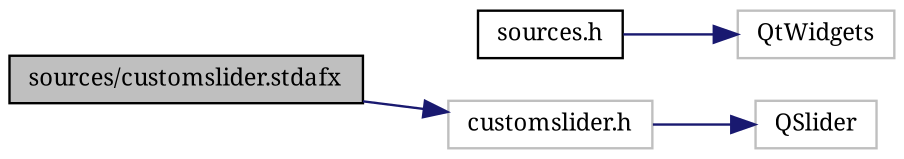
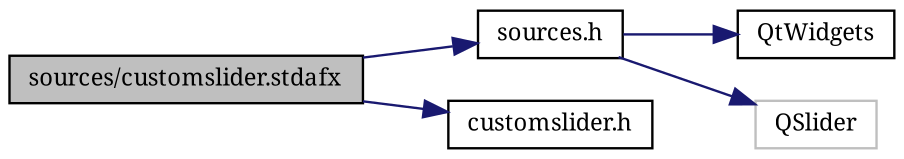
(816, 34) -> (816, 34)
none -> (408, 52)
(550, 125) -> (550, 125)
(692, 125) -> (675, 77)
